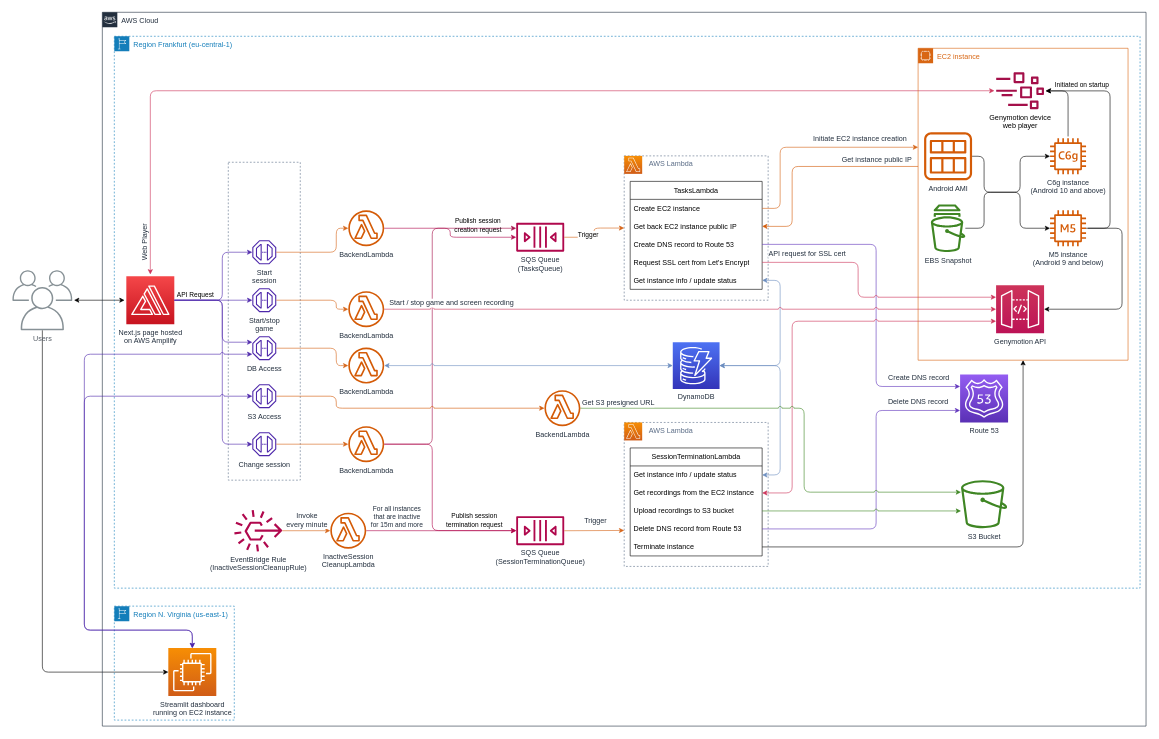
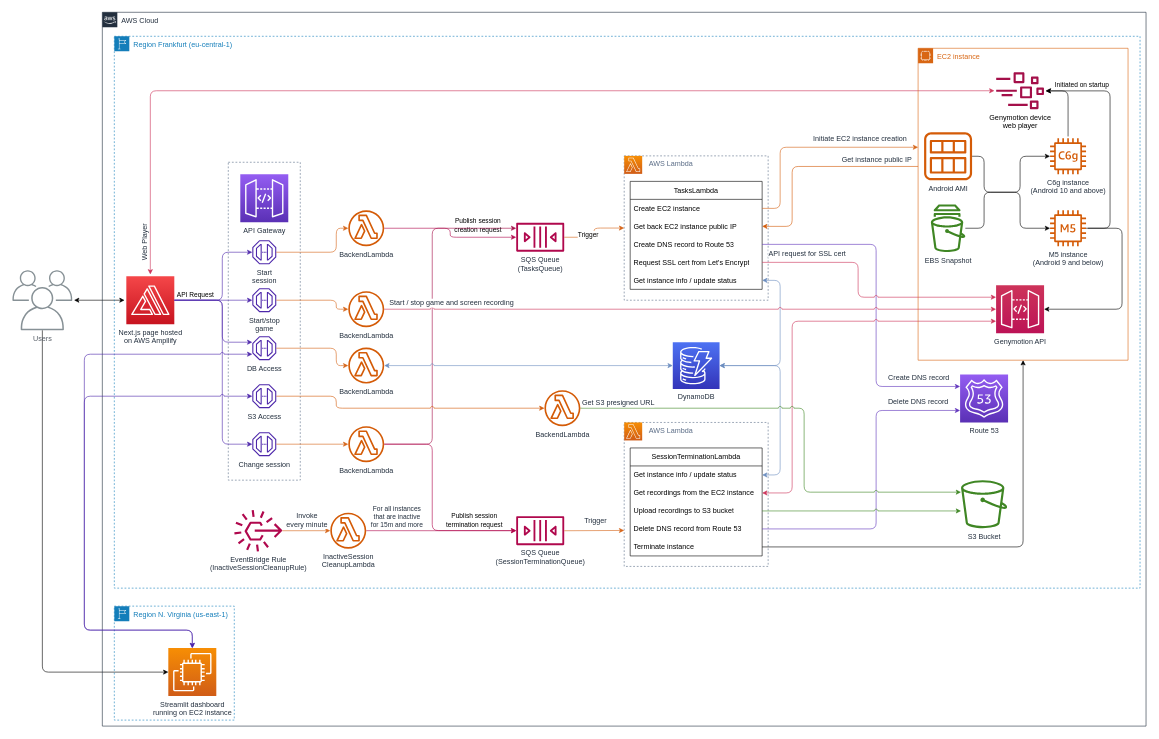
none -> (264, 198)
